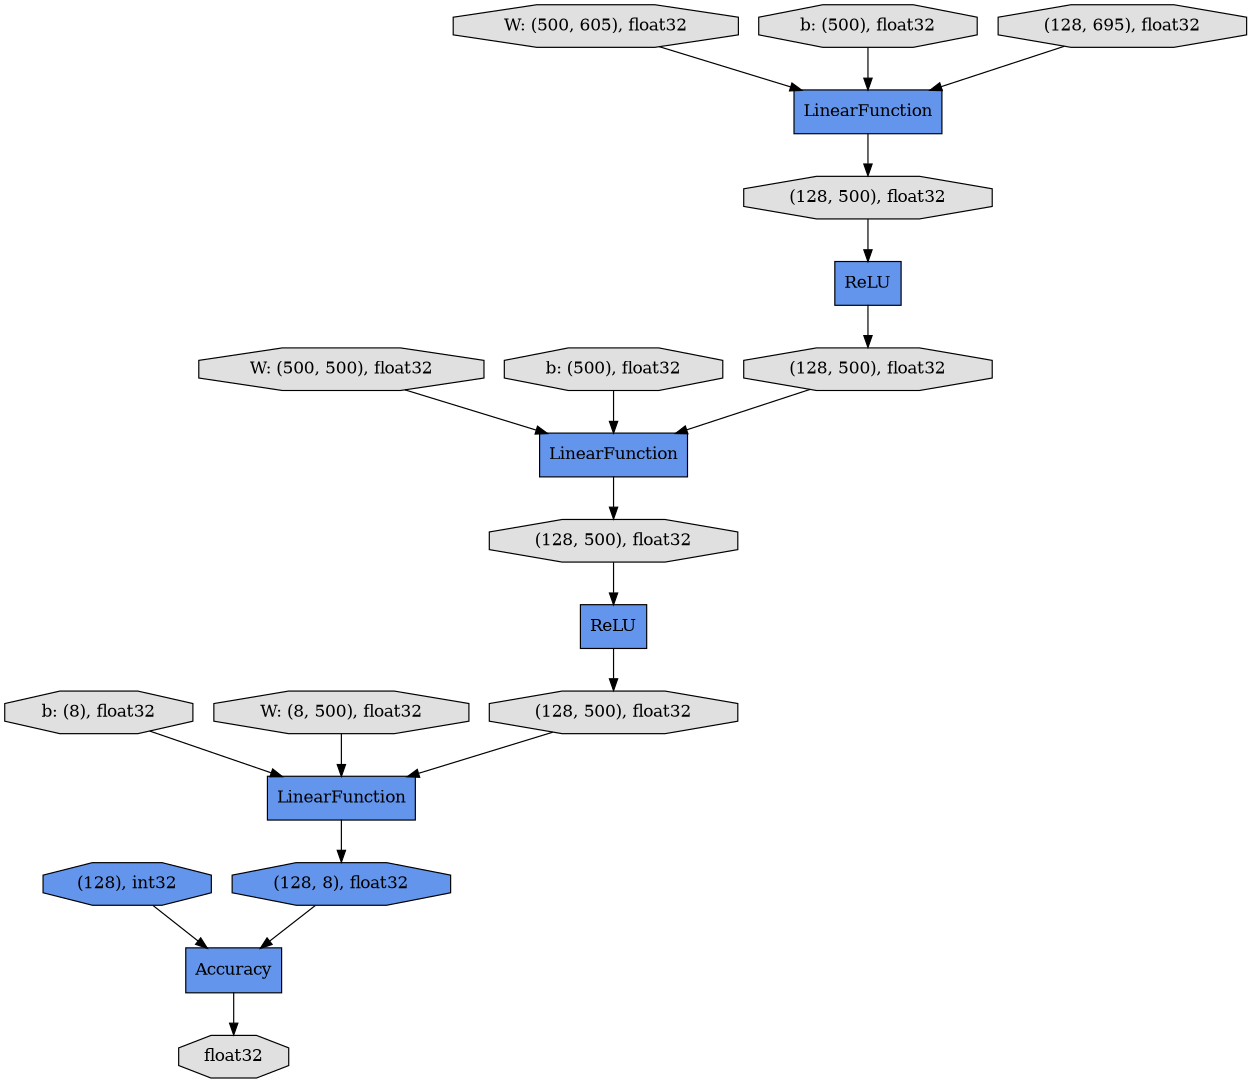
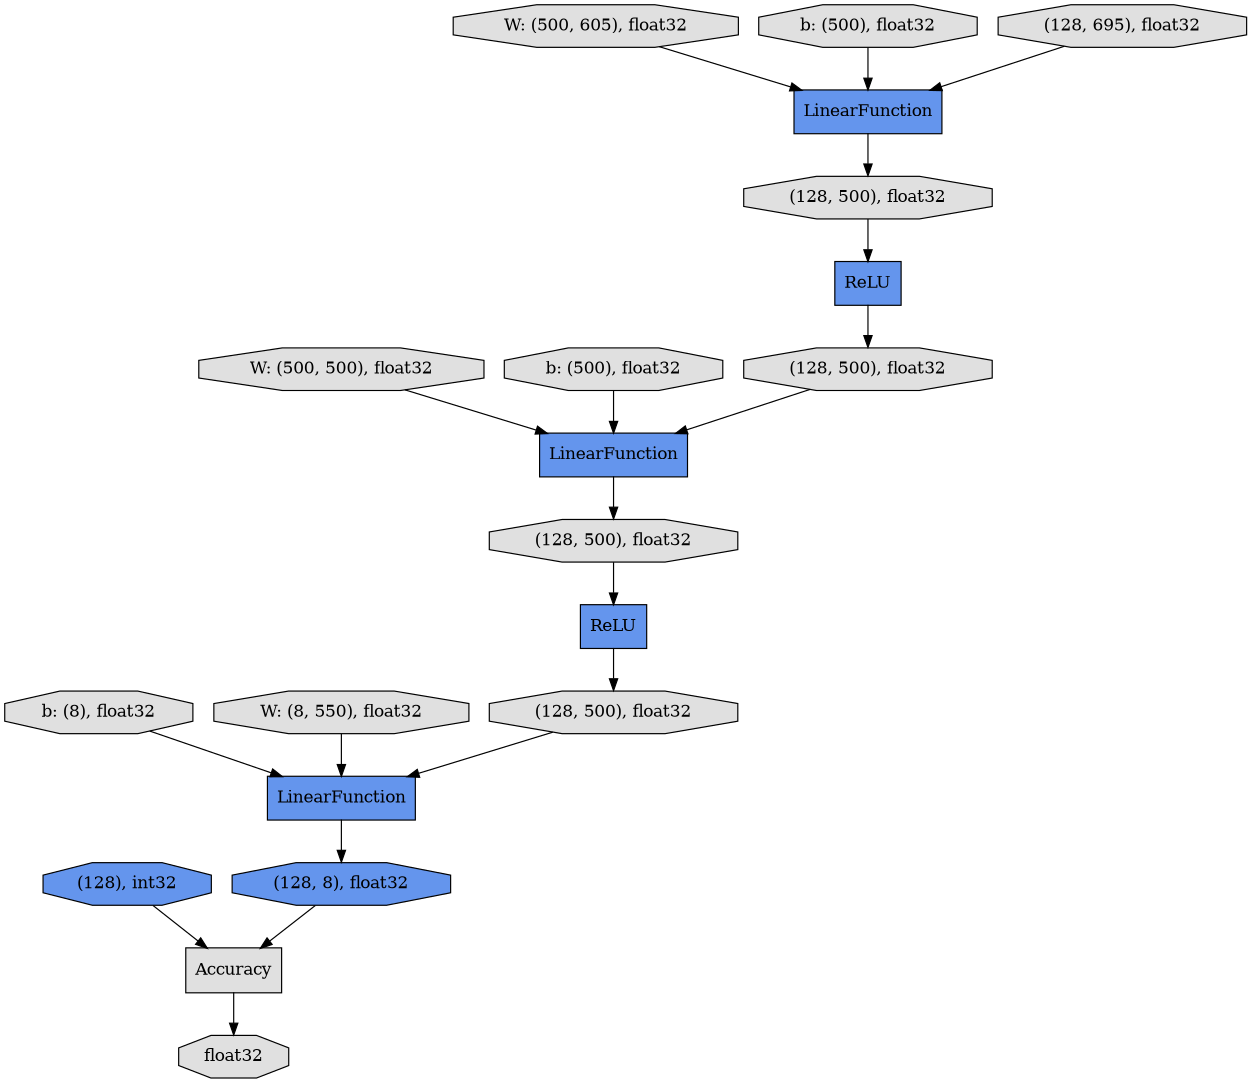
(341, 712) -> (341, 712)
(234, 970) -> (234, 970)
